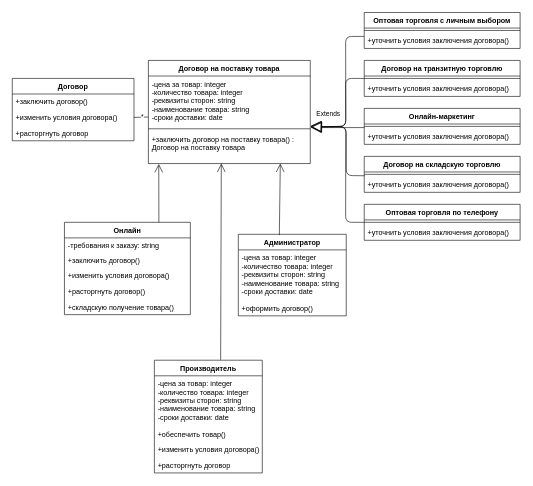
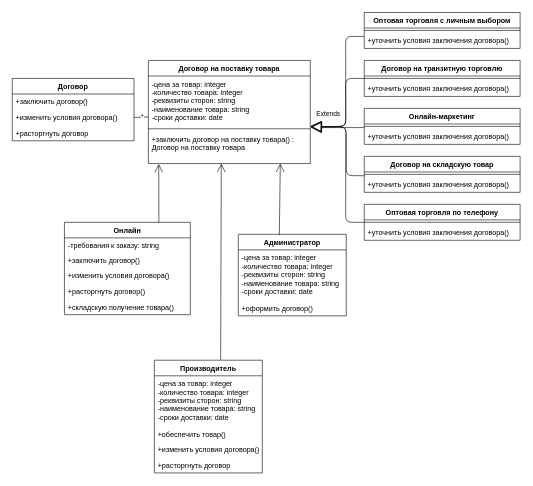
(442, 164) -> (442, 164)
